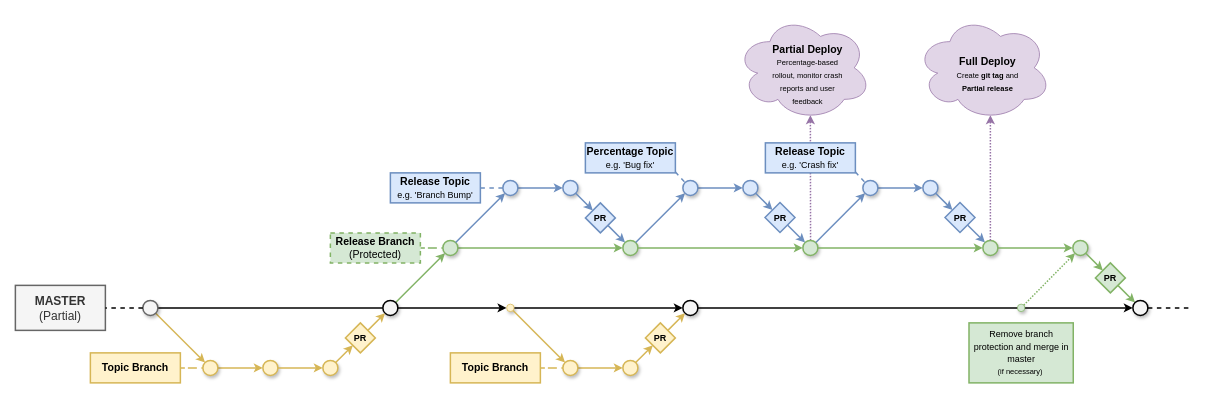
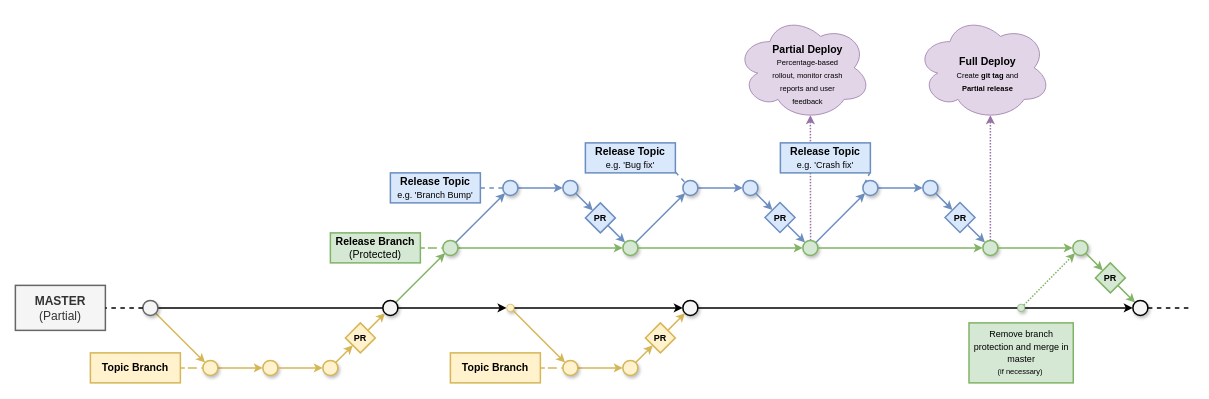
(630, 158) -> (630, 158)
(810, 158) -> (825, 158)
(375, 248) -> (375, 248)
